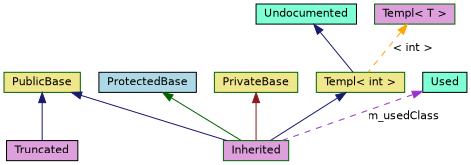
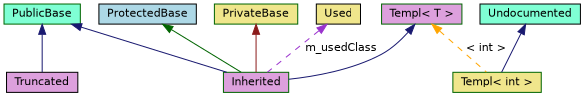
(42, 82) -> (42, 14)
(445, 82) -> (338, 14)
(304, 119) -> (353, 66)
